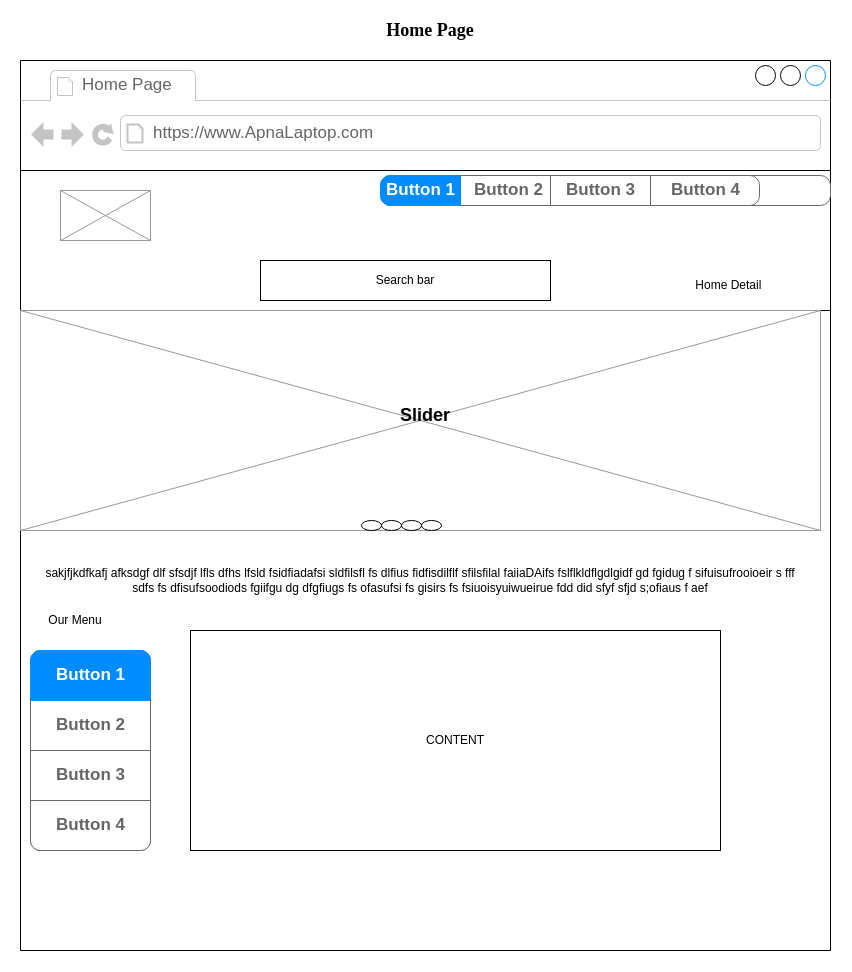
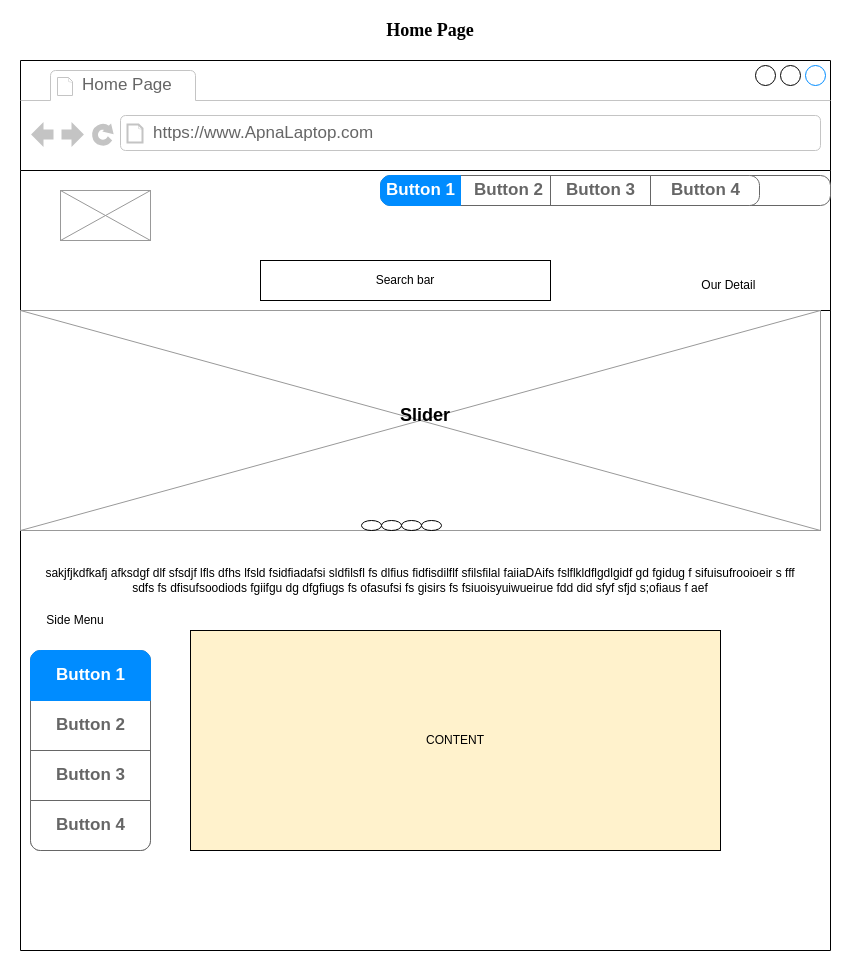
(731, 286) -> (731, 286)
(76, 621) -> (76, 621)
(456, 741) -> (456, 741)
